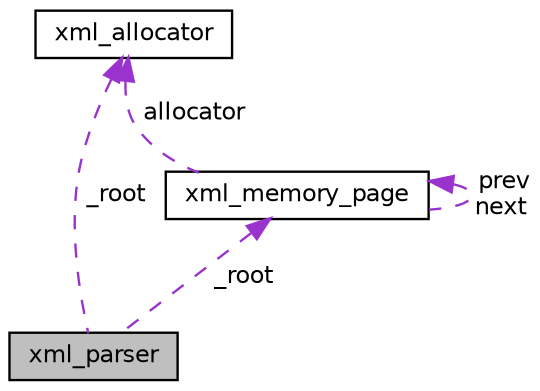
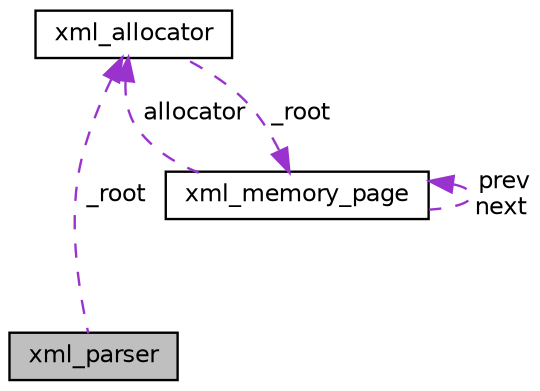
(186, 283) -> (239, 95)
